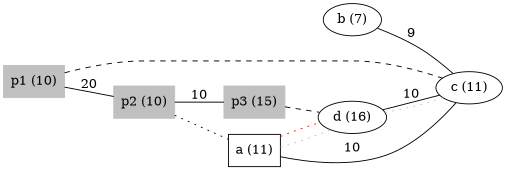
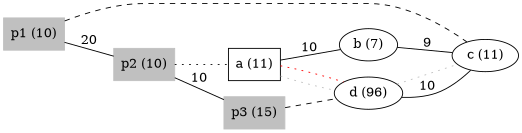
(352, 117) -> (369, 93)
(377, 158) -> (311, 55)
